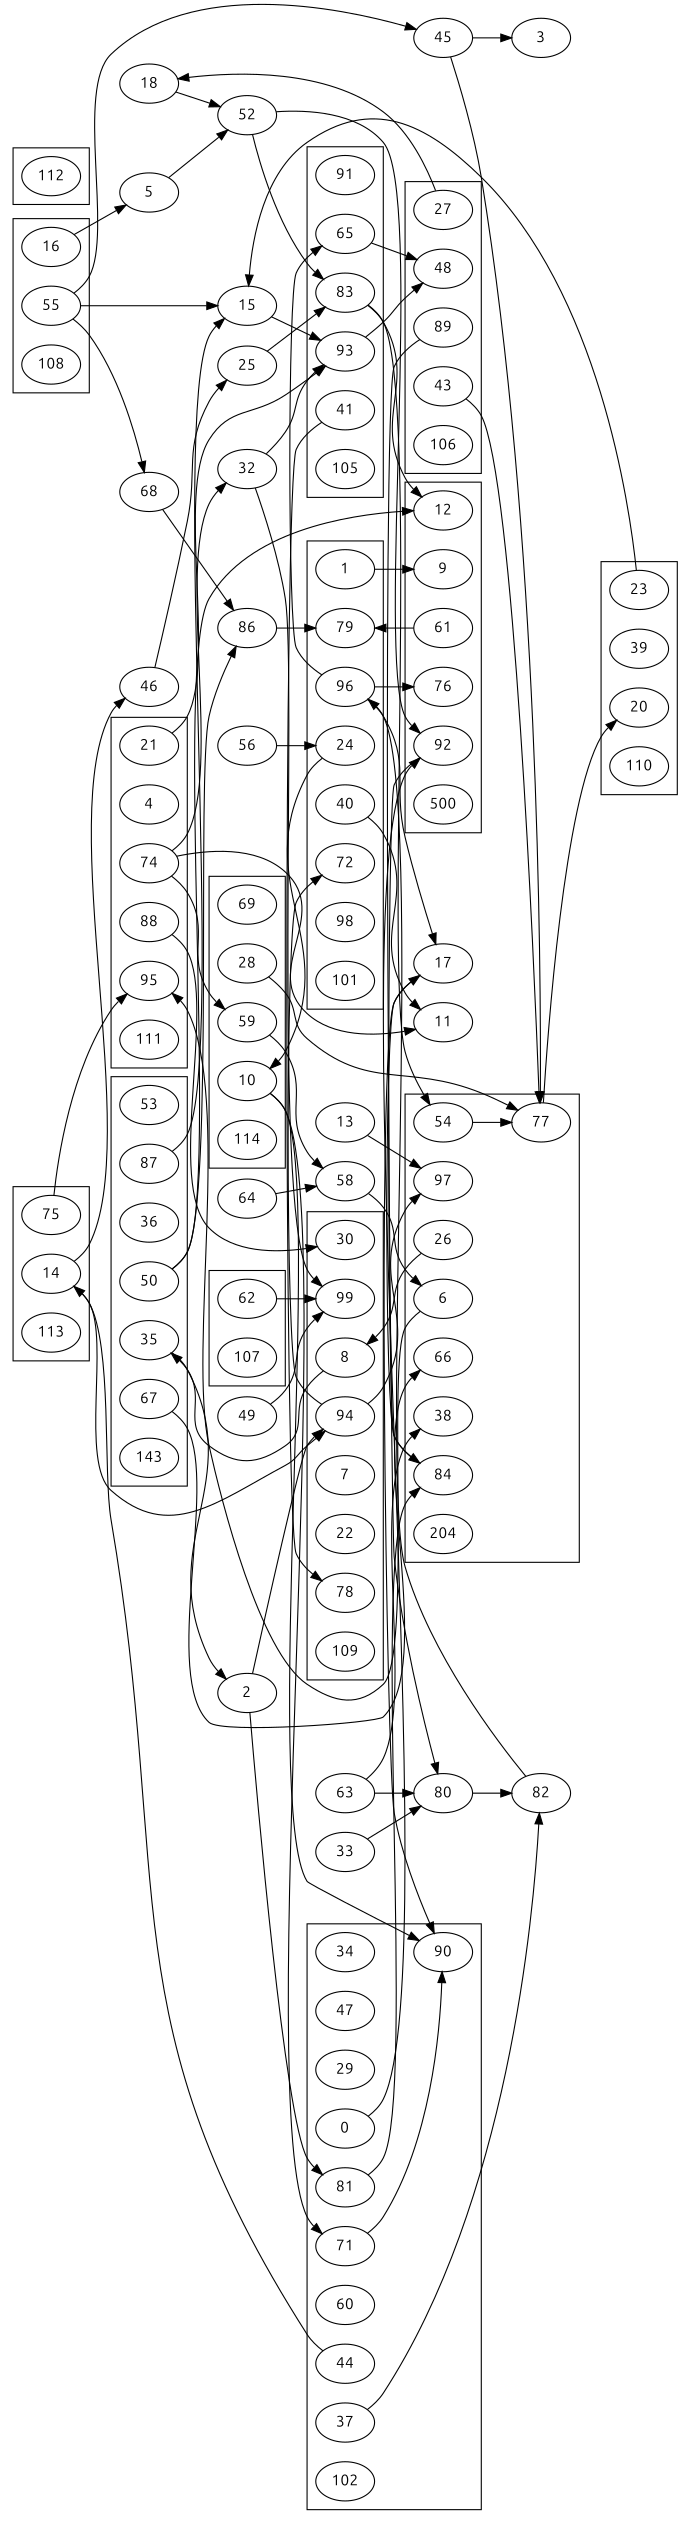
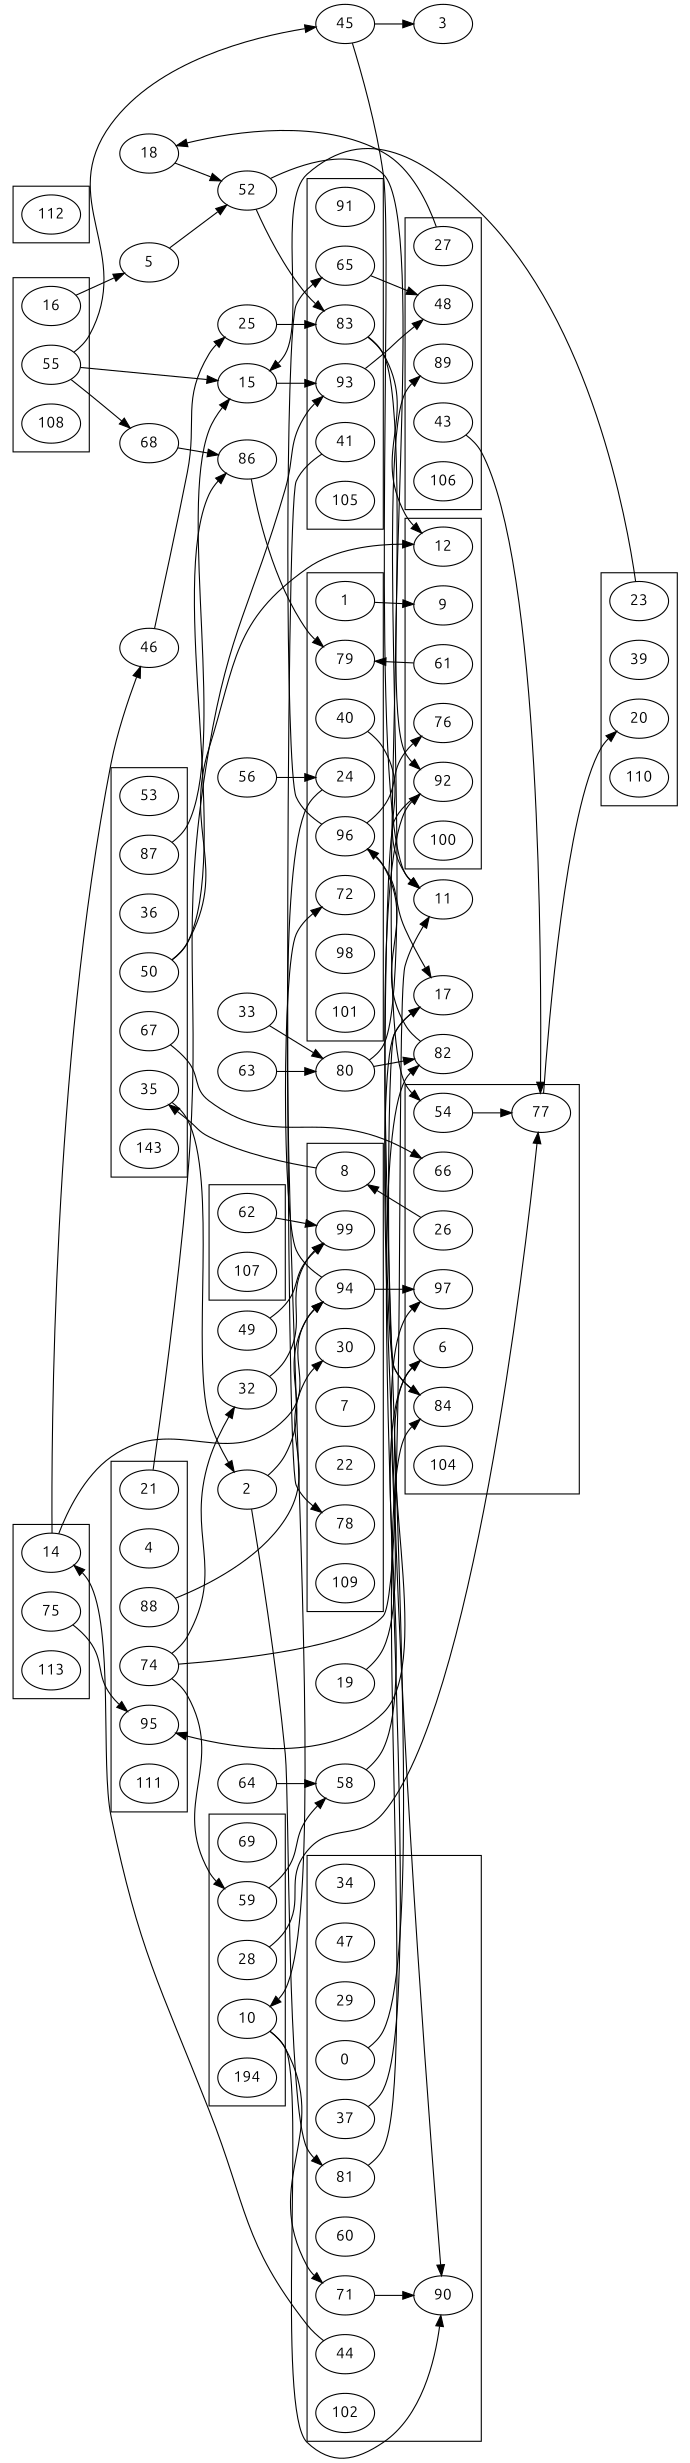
(297, 401) -> none
(524, 571) -> (385, 462)
(443, 804) -> (443, 841)
(388, 1048) -> (395, 724)
(345, 1122) -> (345, 1683)
(247, 1140) -> (247, 2078)
(443, 1416) -> none
(443, 1534) -> (443, 1466)
